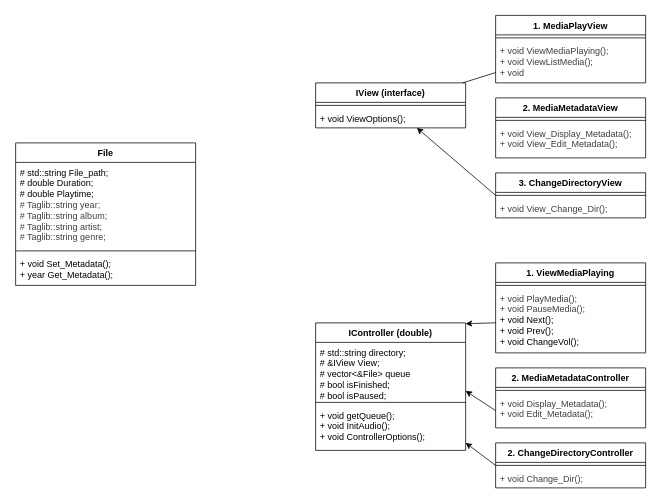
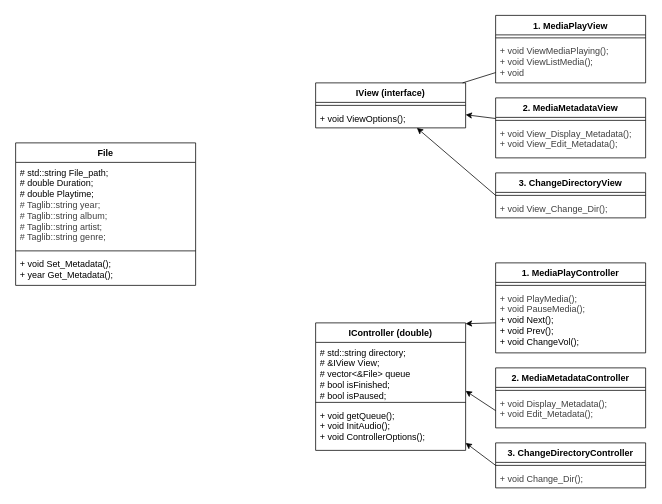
none -> (482, 117)
(570, 274) -> (570, 274)
(570, 454) -> (570, 454)
